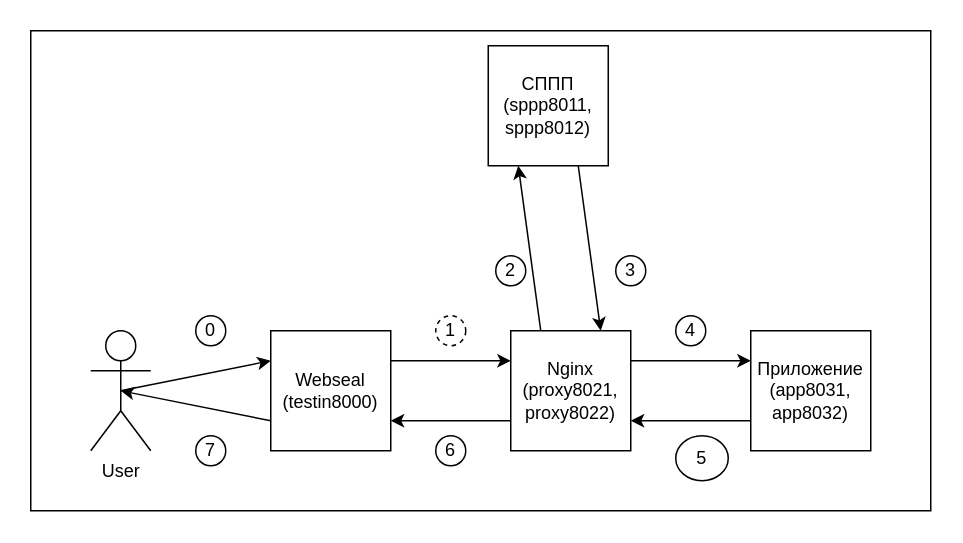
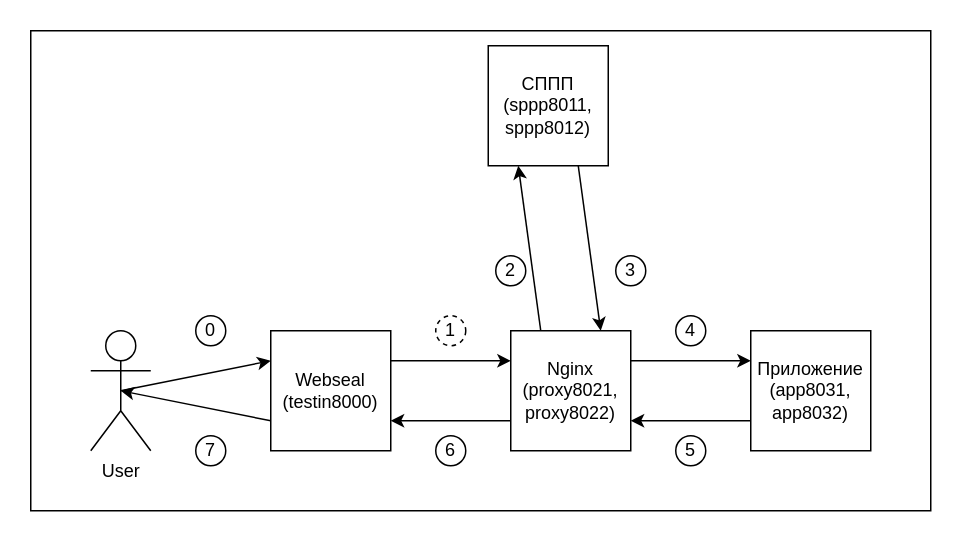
(702, 458) -> (691, 451)
